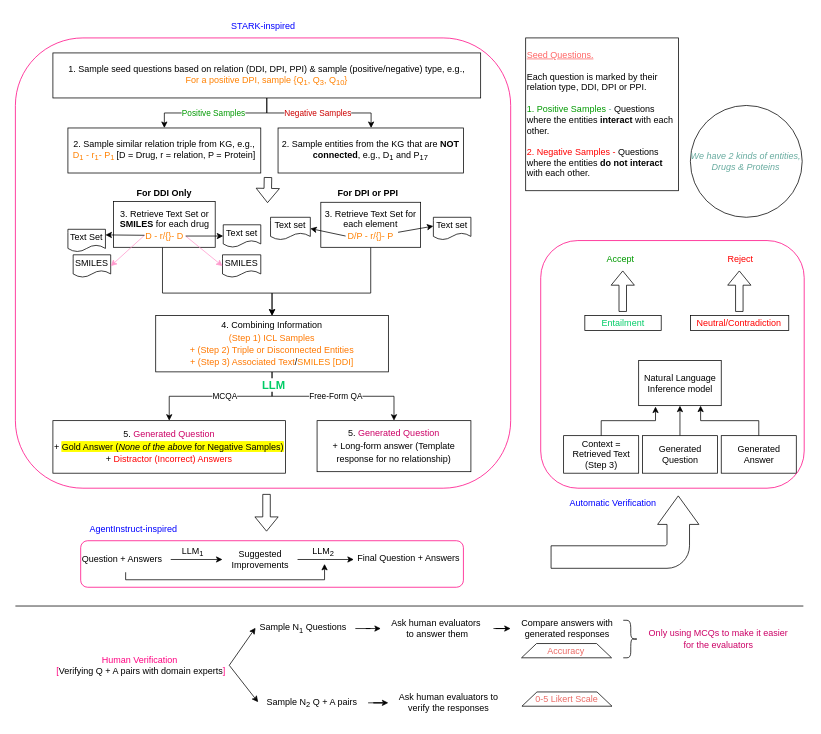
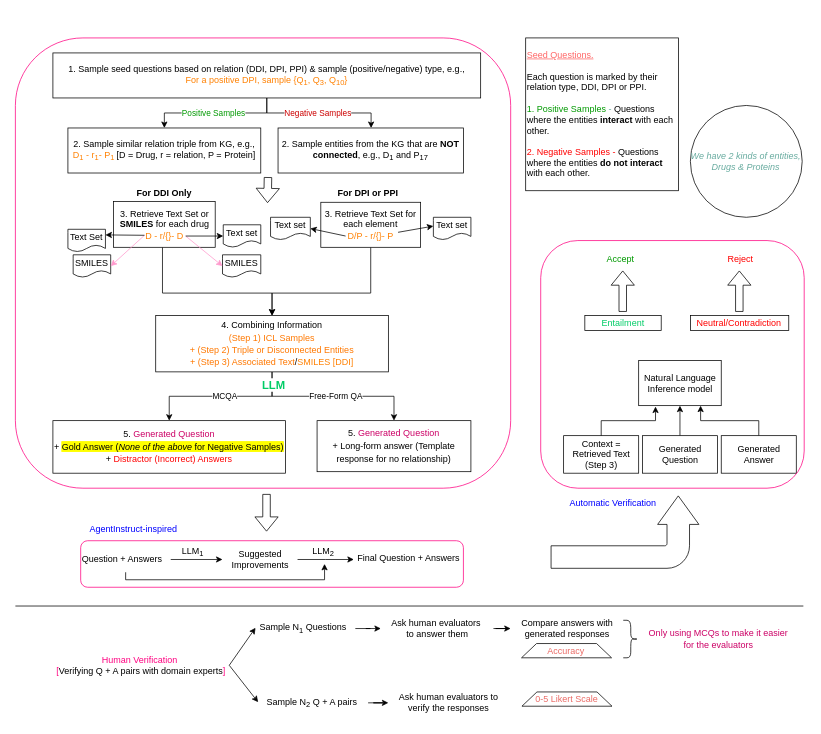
(263, 27) -> none
